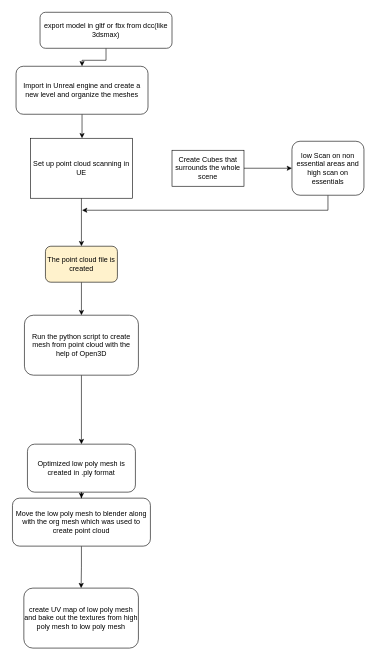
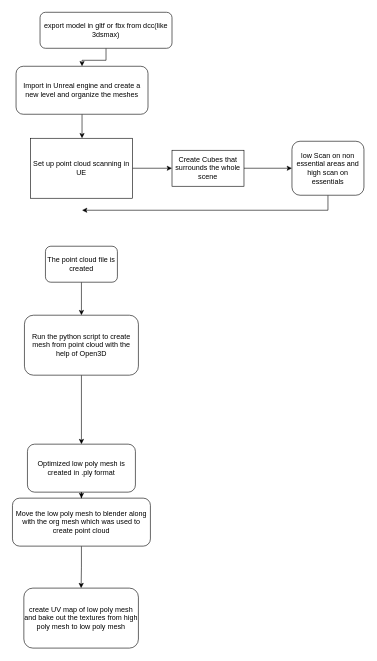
(81, 220) -> (166, 168)
(81, 264) -> (81, 264)
